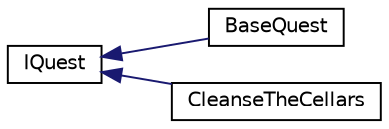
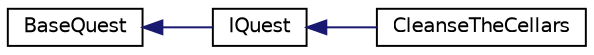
(165, 46) -> (188, 27)
